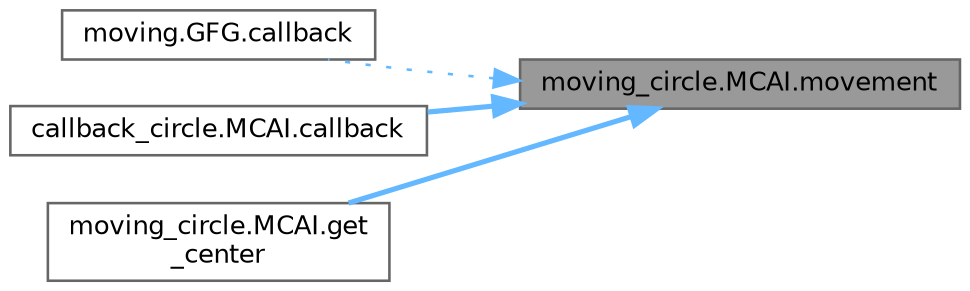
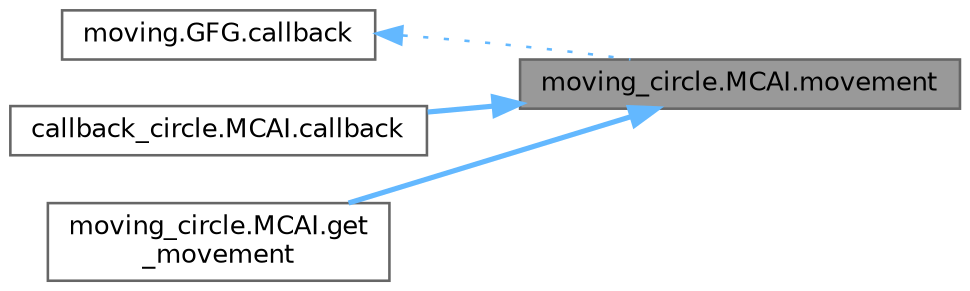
(411, 70) -> (517, 46)
(219, 242) -> (219, 242)
